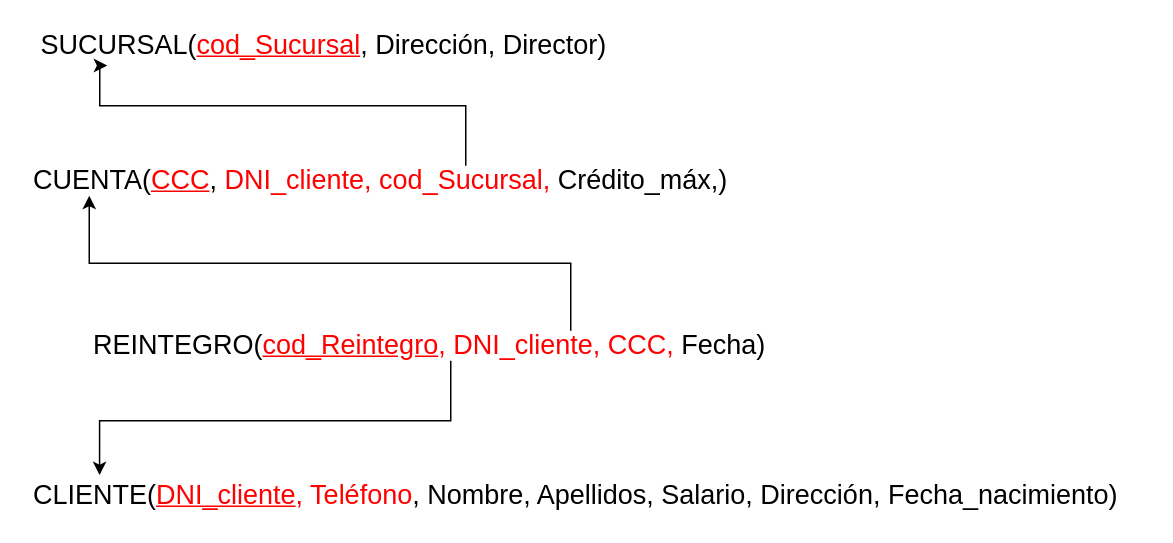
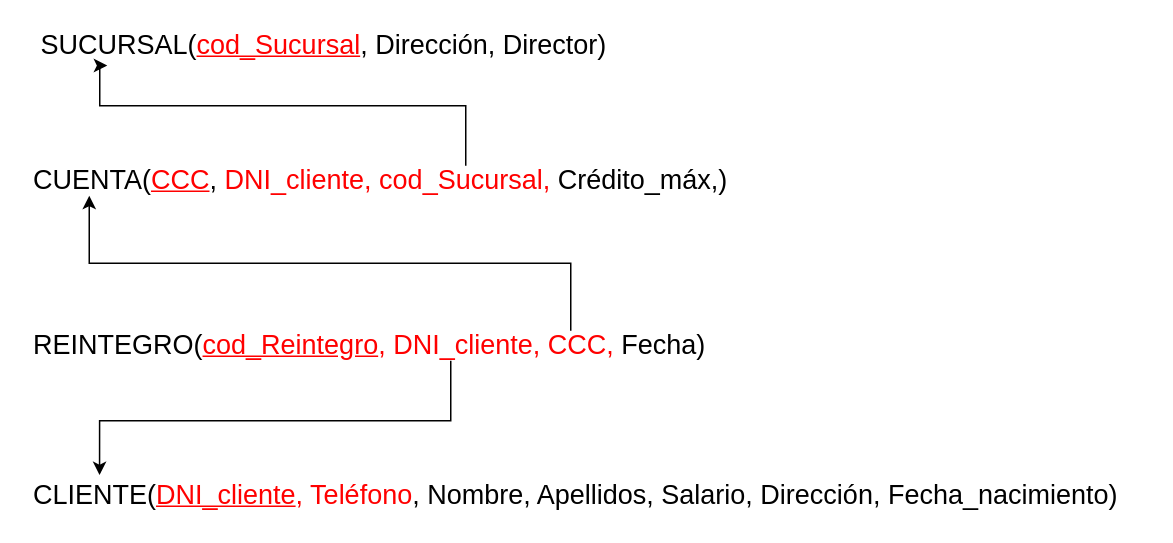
(436, 346) -> (376, 346)
